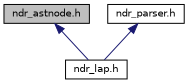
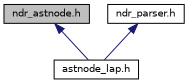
(96, 70) -> (96, 70)
